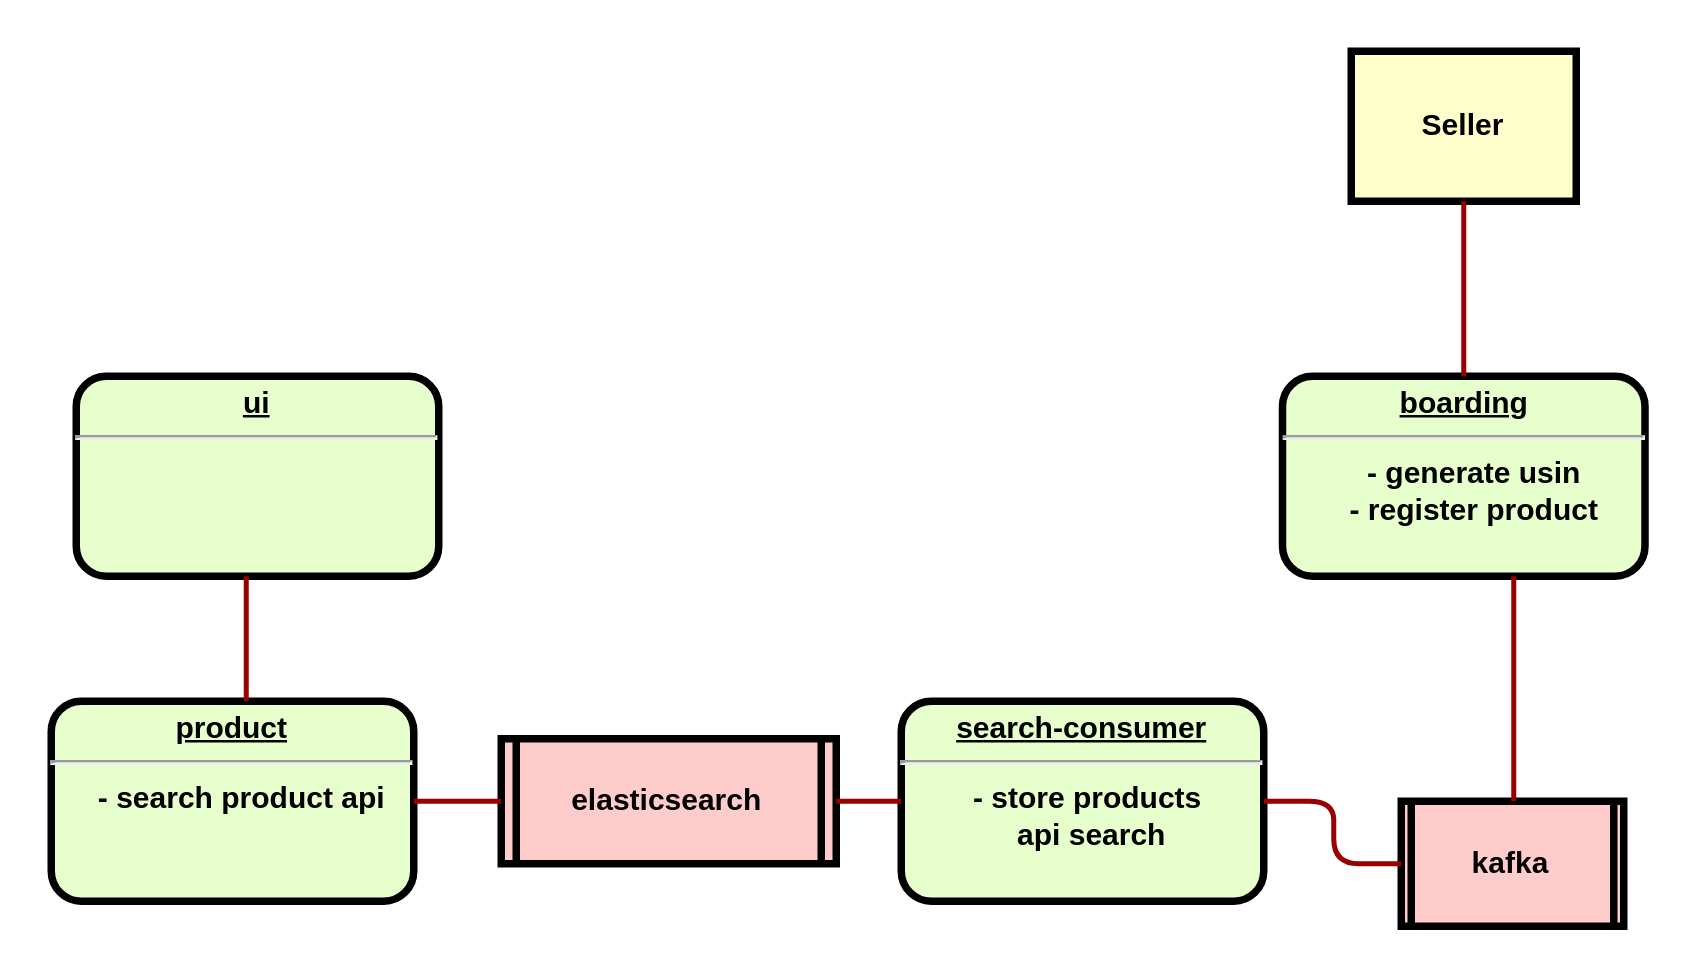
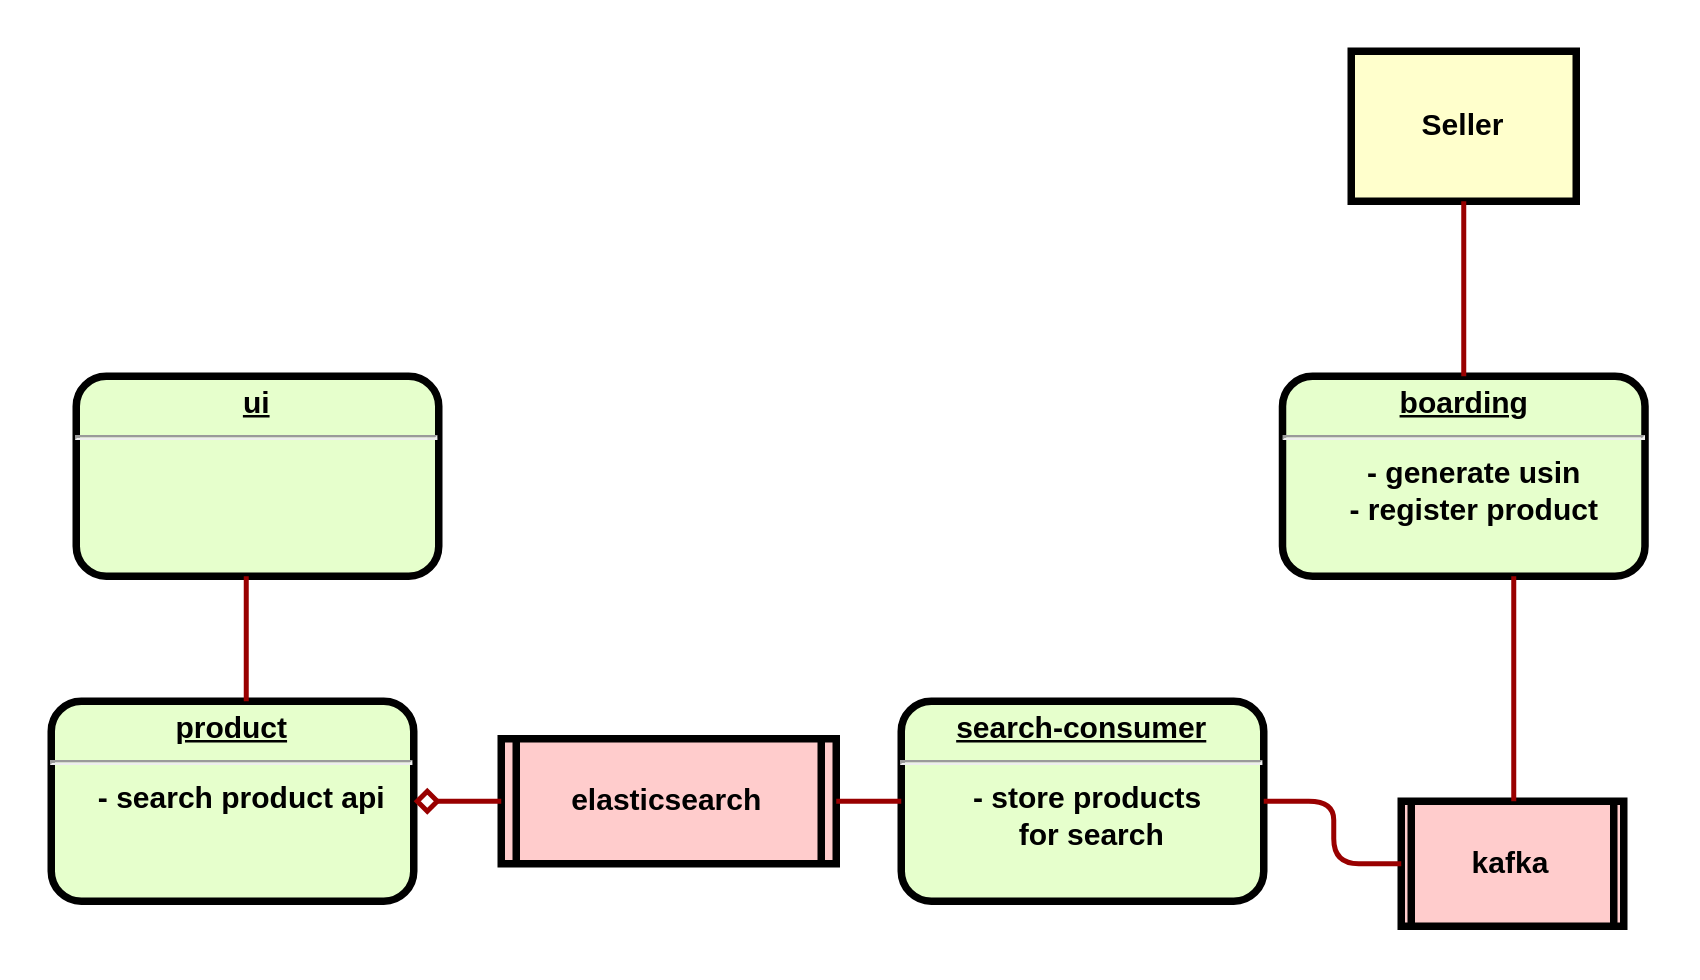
(1083, 701) -> (1083, 701)
(425, 801) -> (439, 801)
